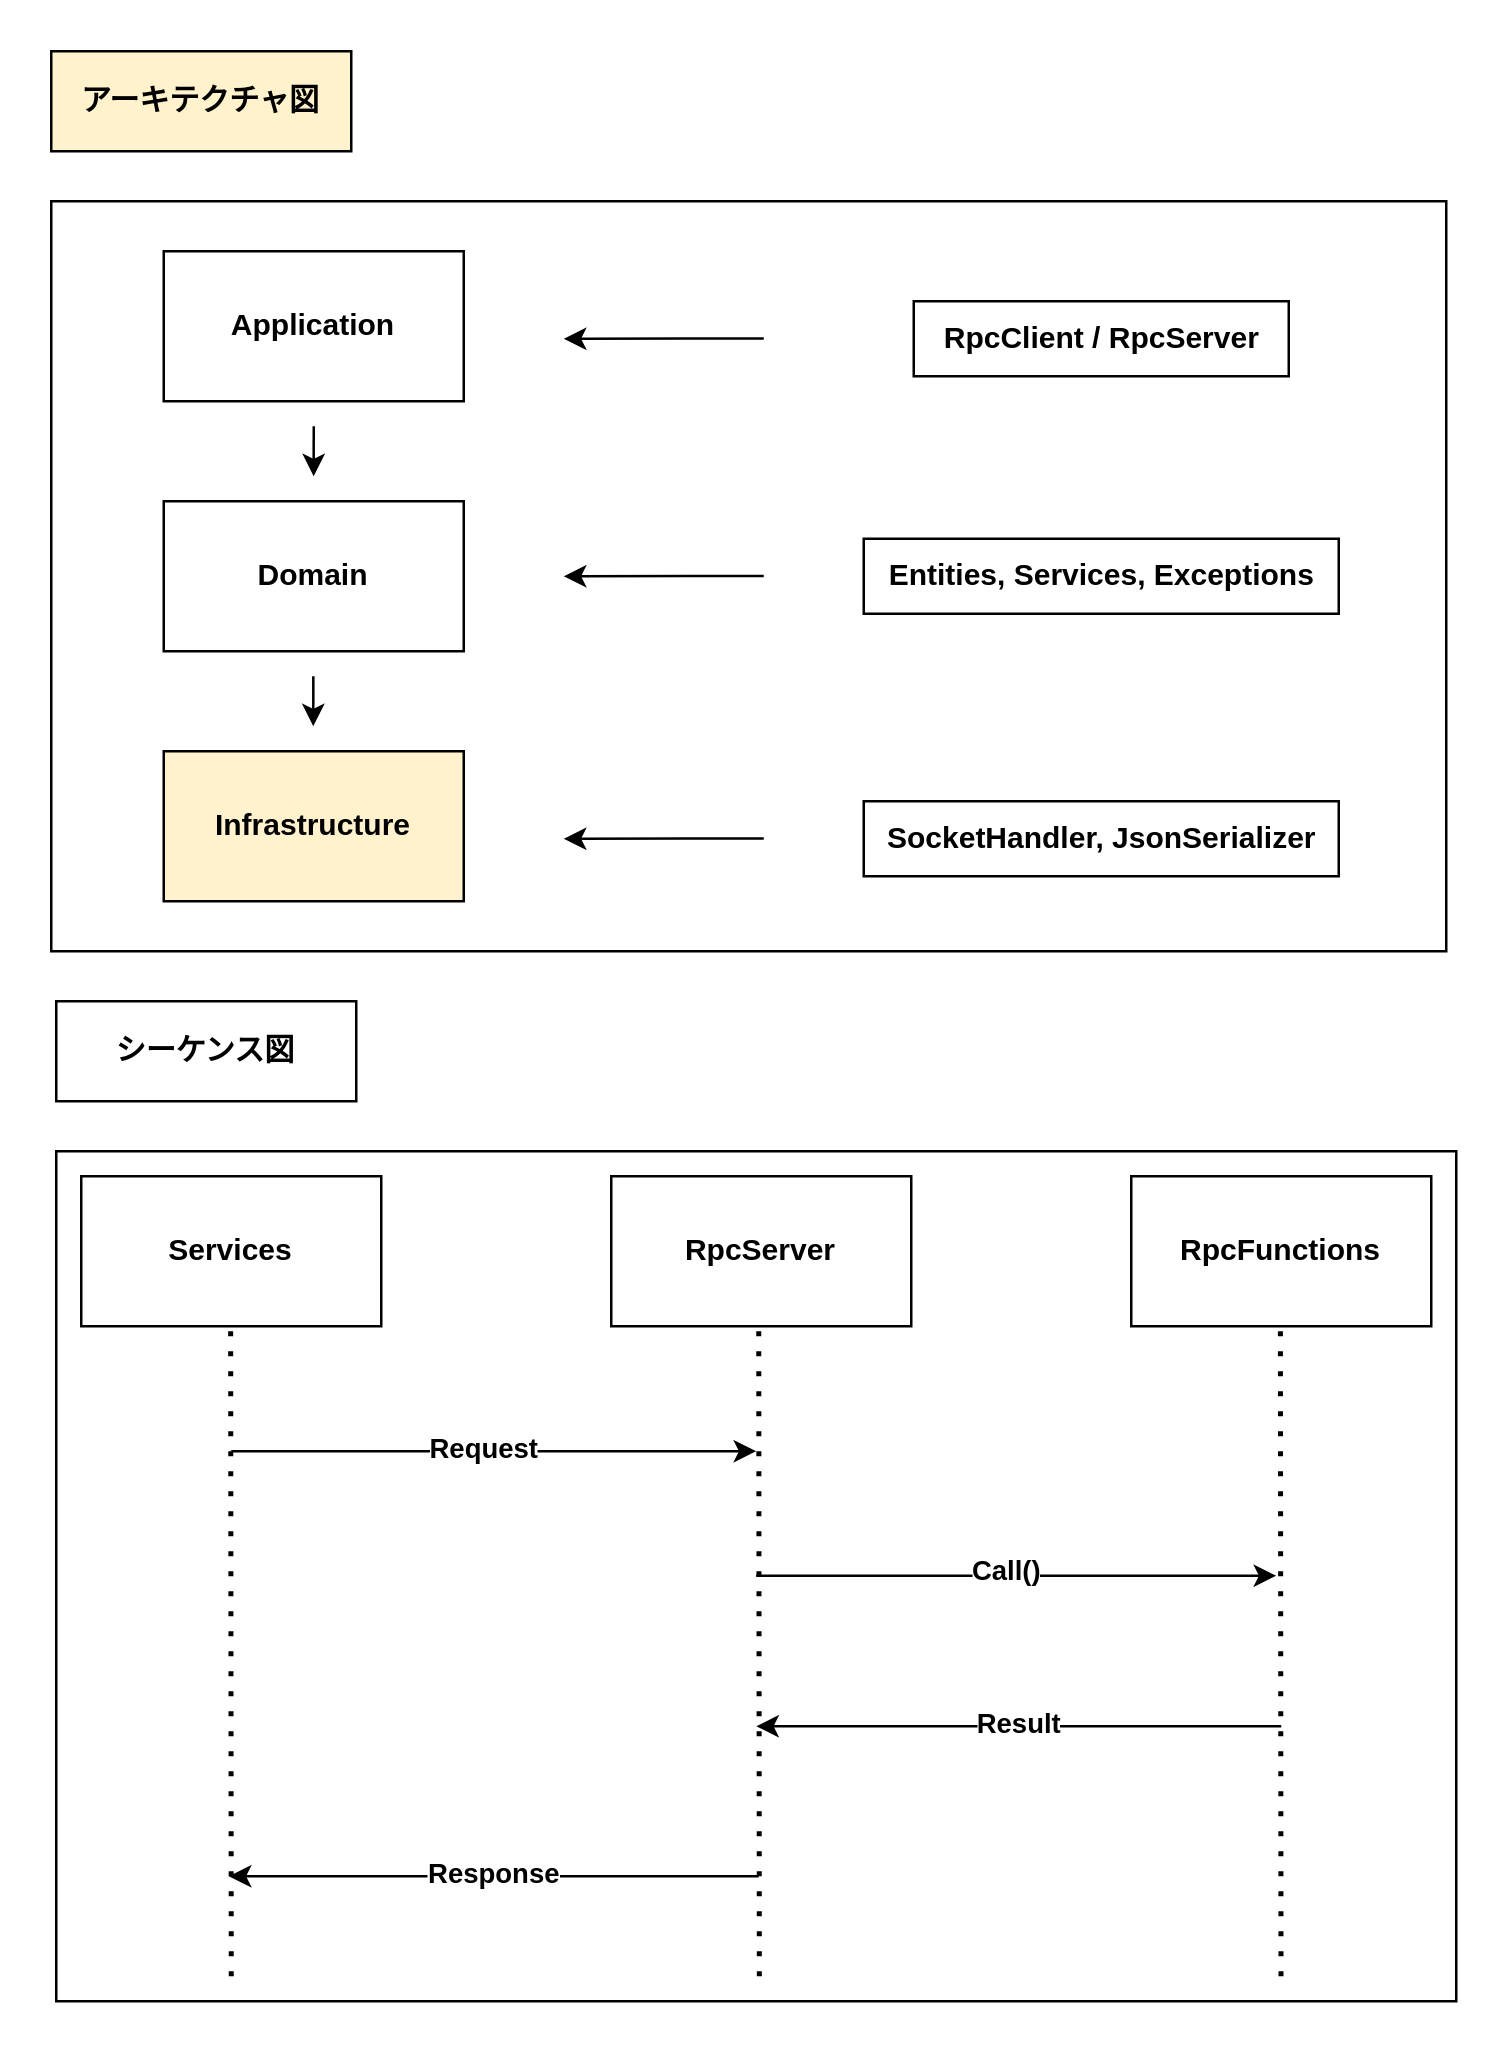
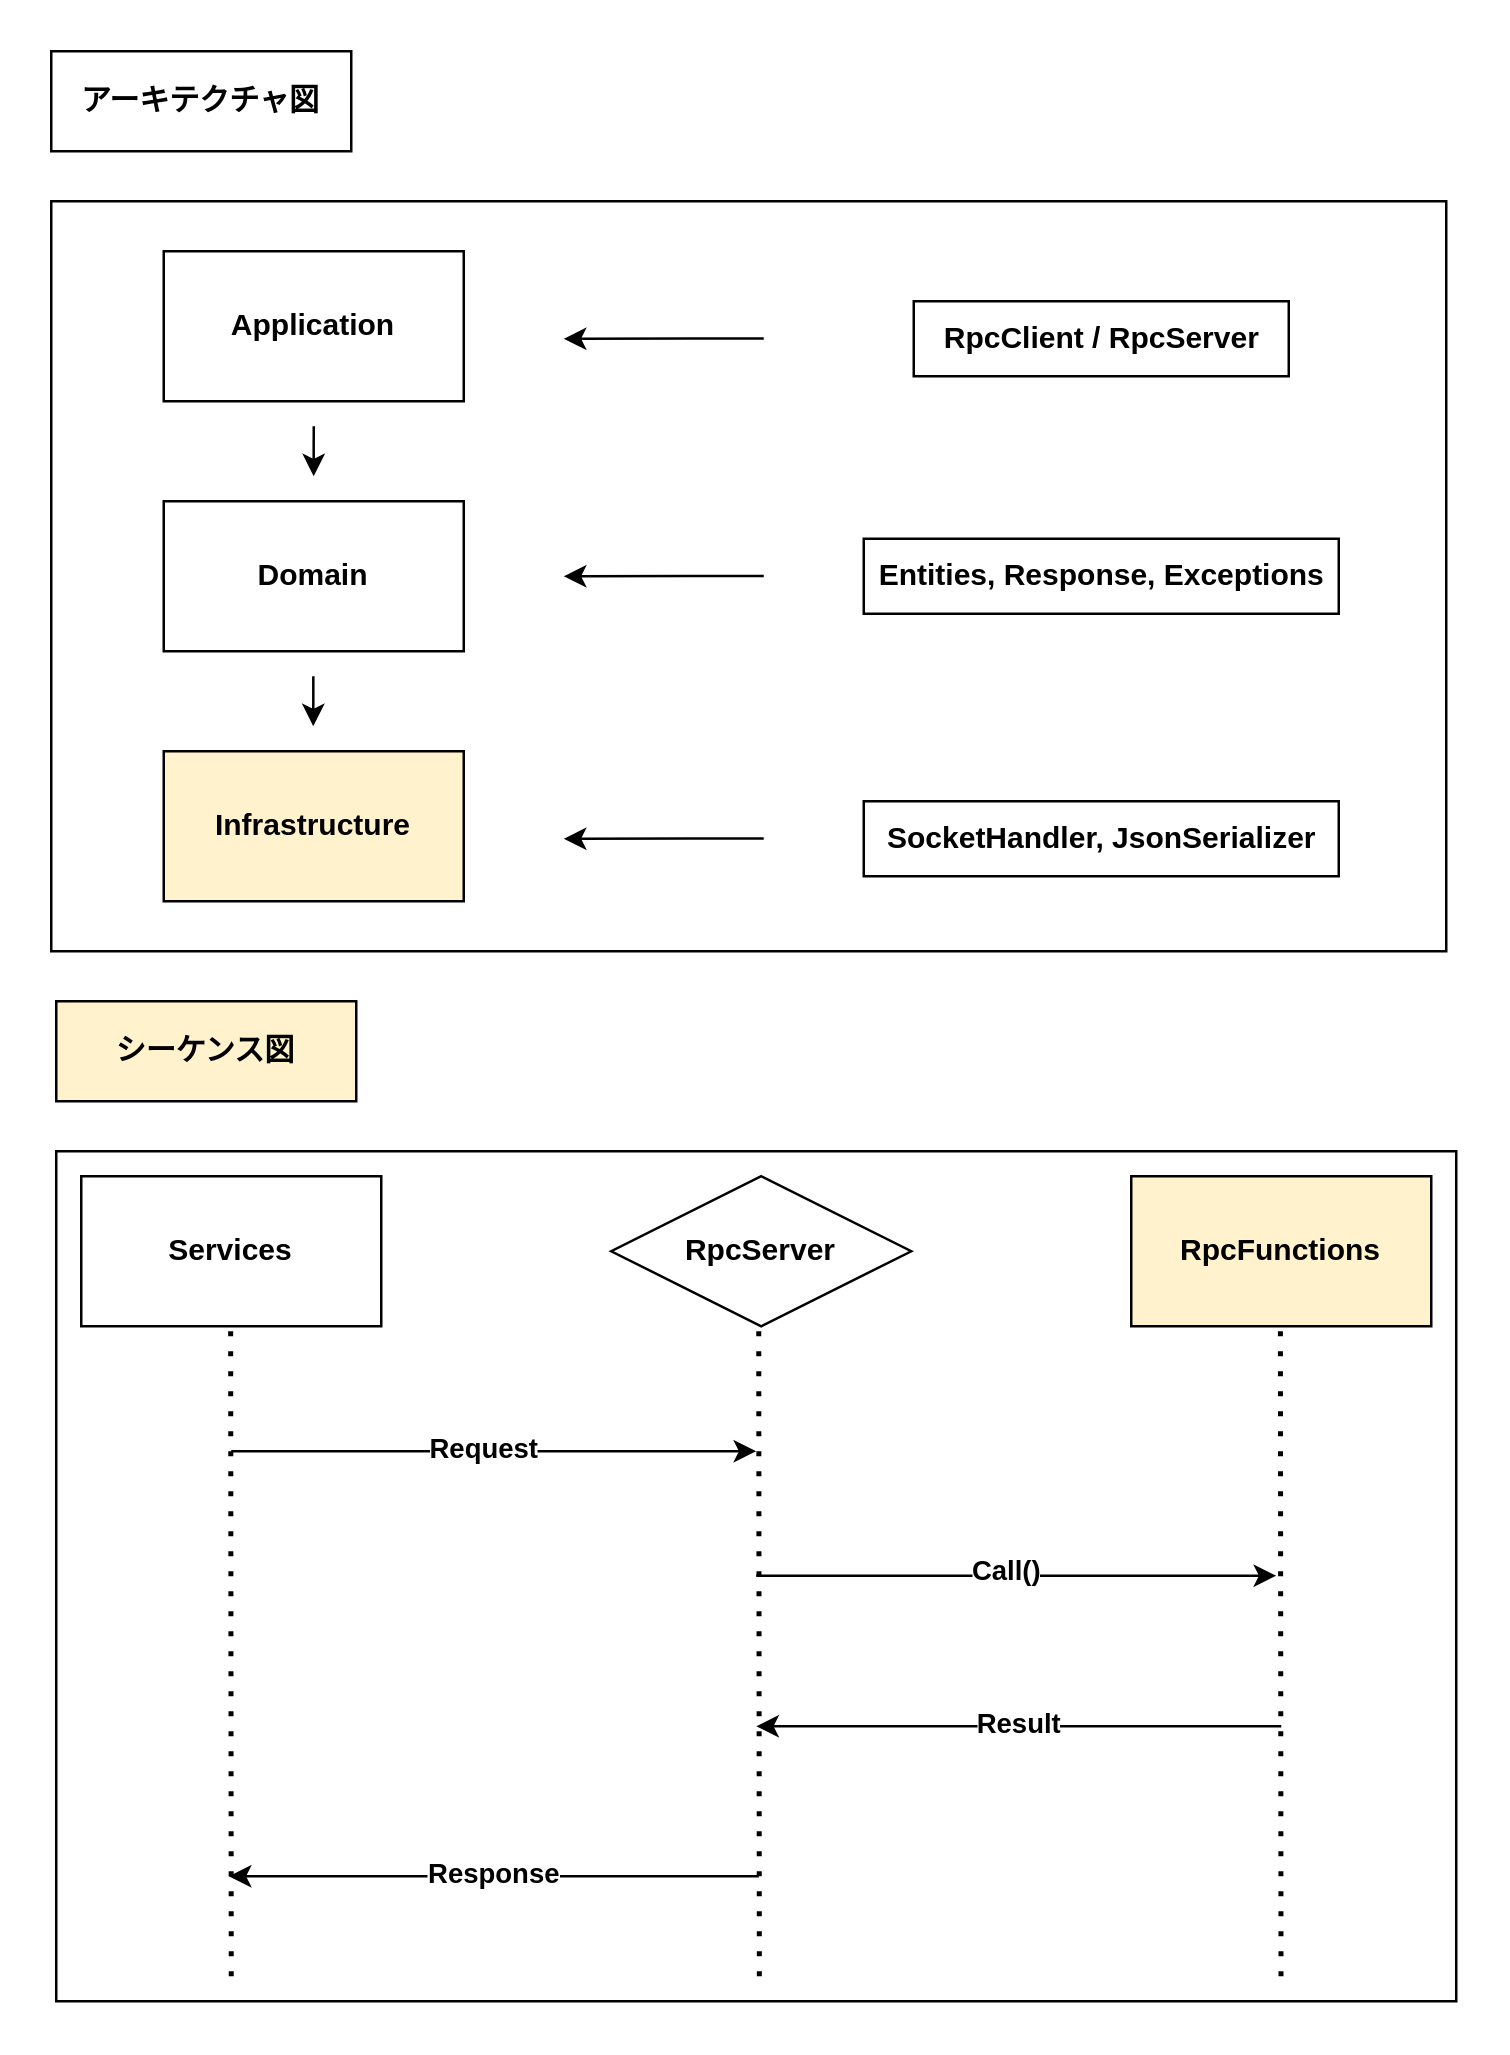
(201, 101) -> (201, 101)
(1103, 576) -> (1103, 576)
(206, 1051) -> (206, 1051)
(761, 1251) -> (761, 1251)
(1281, 1251) -> (1281, 1251)
